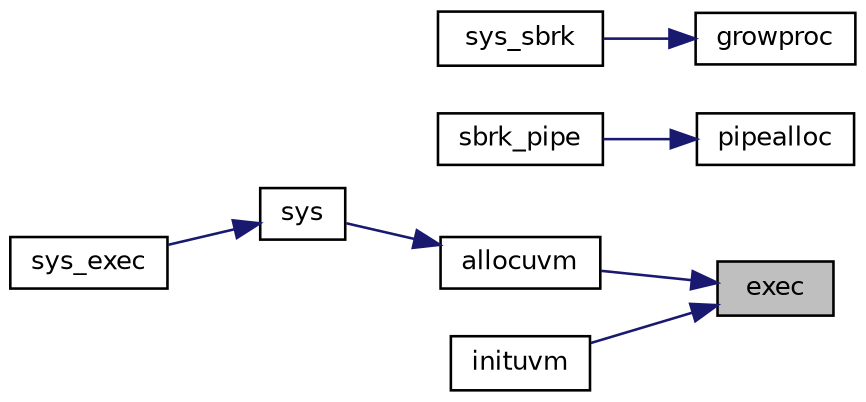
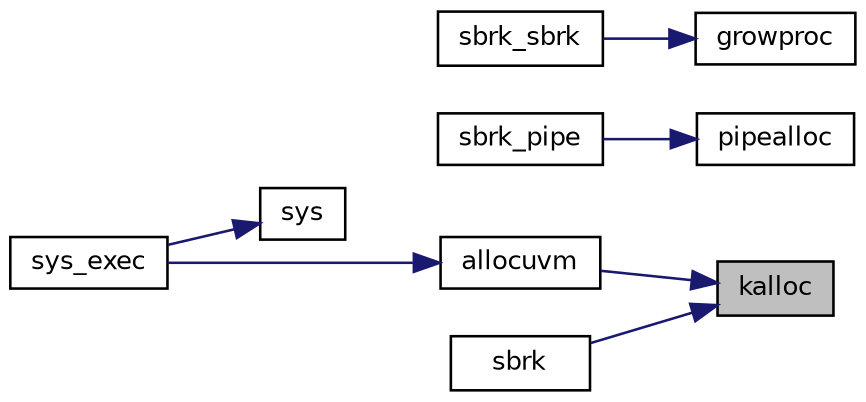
(520, 39) -> (520, 39)
(380, 231) -> (290, 263)
(775, 289) -> (775, 289)
(520, 363) -> (520, 363)
